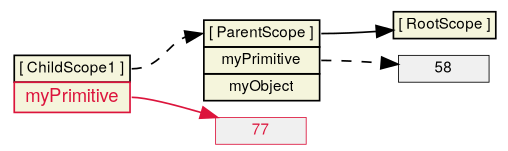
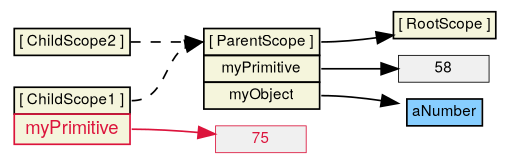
none -> (71, 42)
(351, 61) -> (351, 69)
none -> (444, 112)
(261, 131) -> (261, 139)
